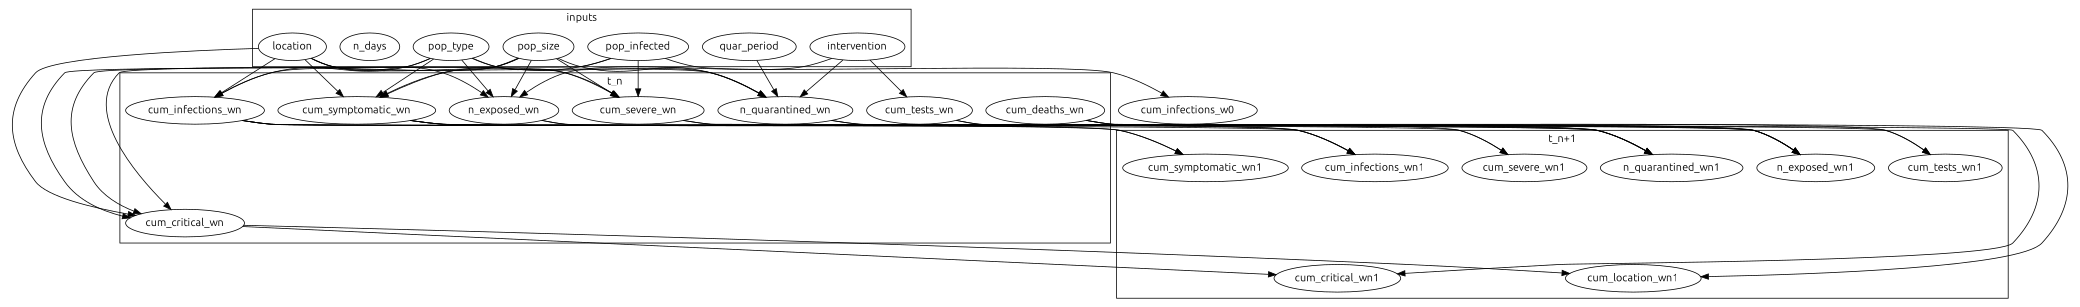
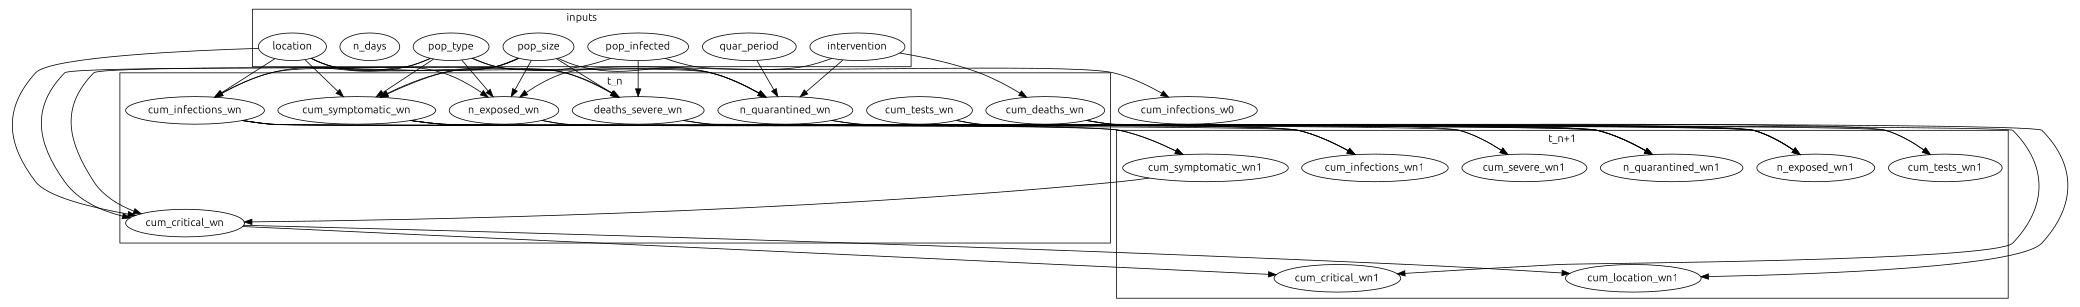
(289, 67) -> (701, 210)
(888, 78) -> (950, 64)
(638, 110) -> (638, 110)
